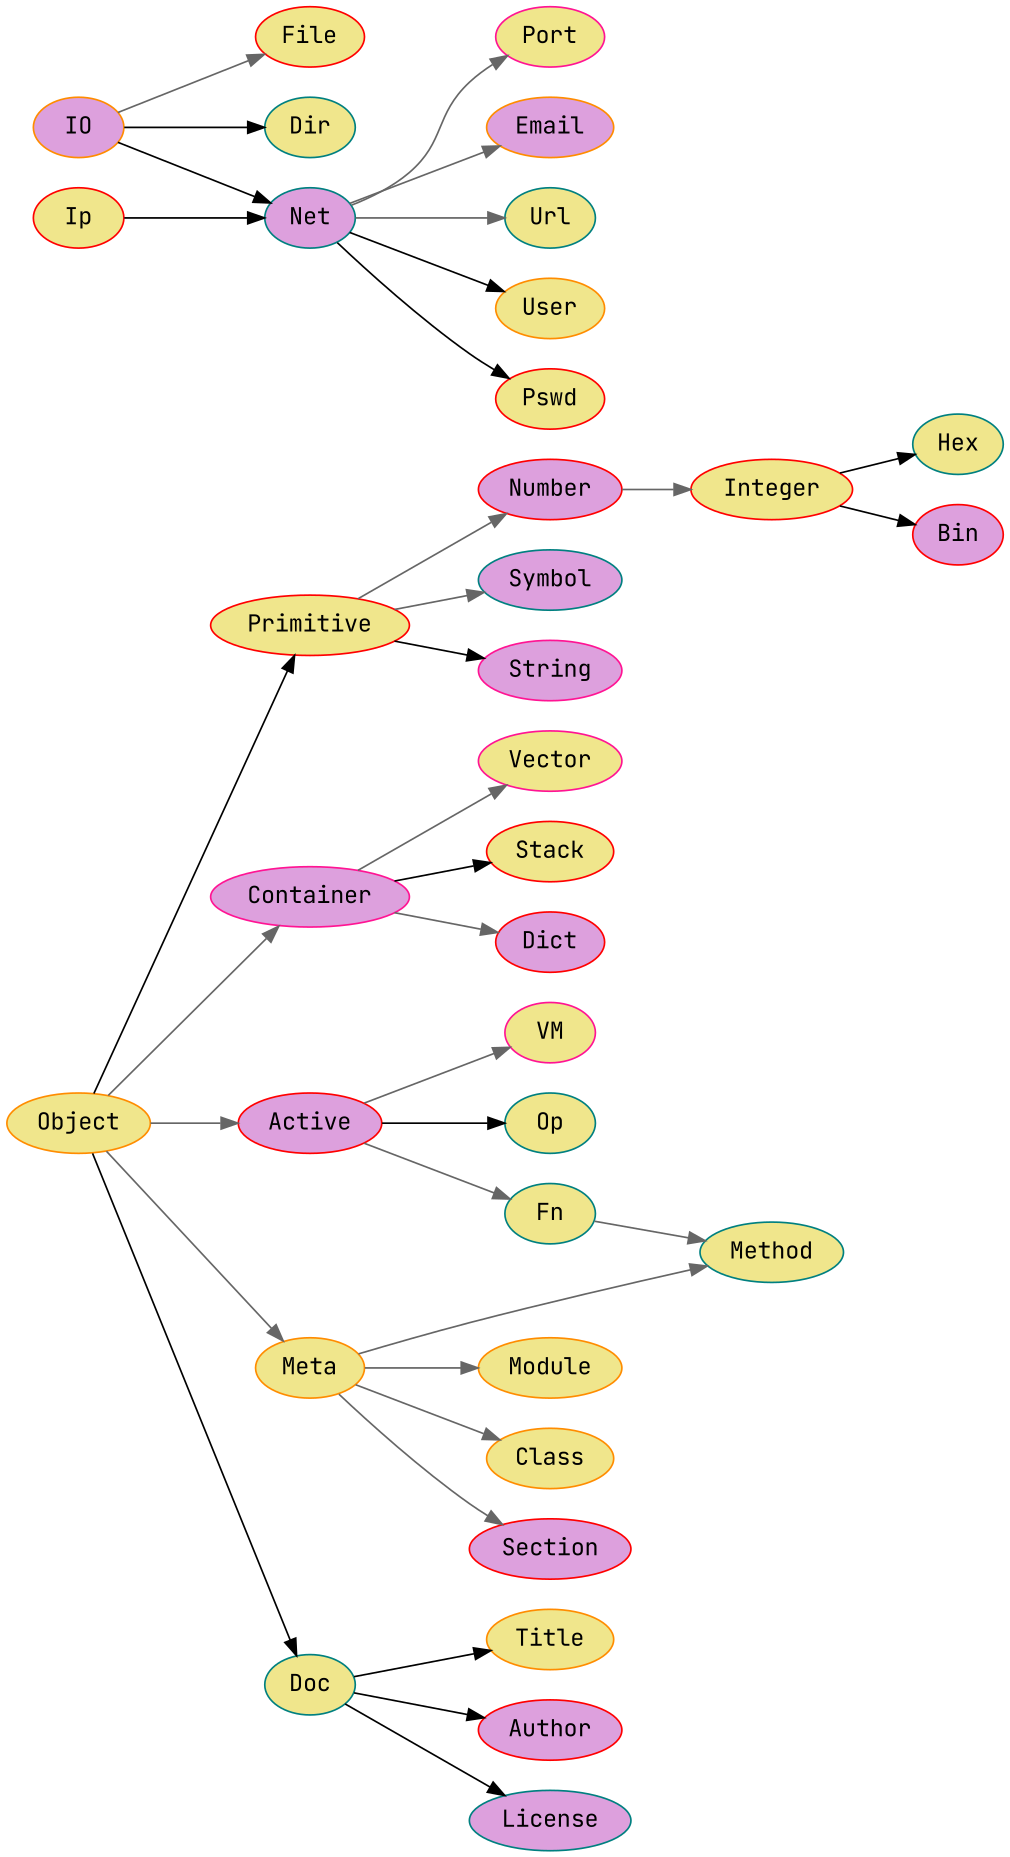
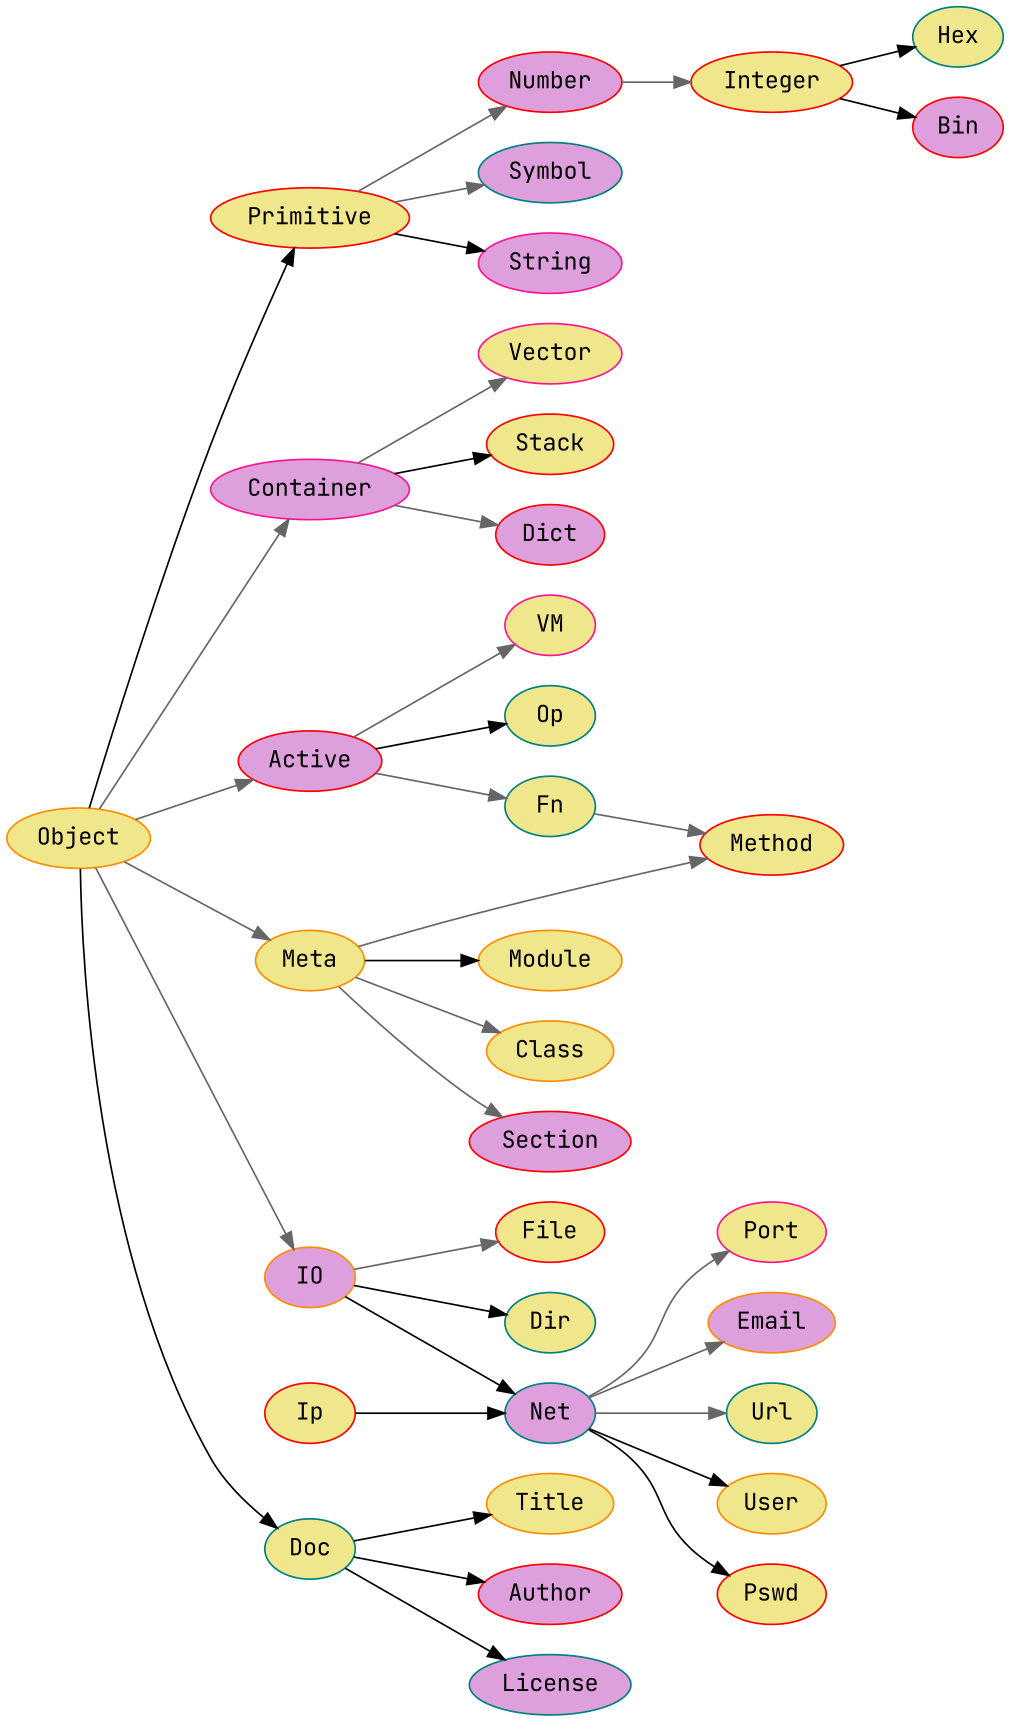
none -> (191, 1051)
(772, 1252) -> (772, 845)
(413, 1368) -> (413, 961)
